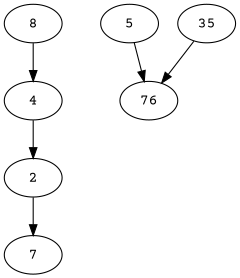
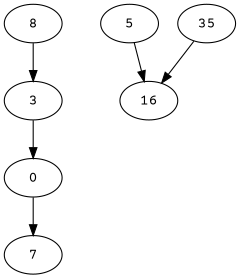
(33, 101) -> (33, 101)
(149, 101) -> (149, 101)
(33, 178) -> (33, 178)
